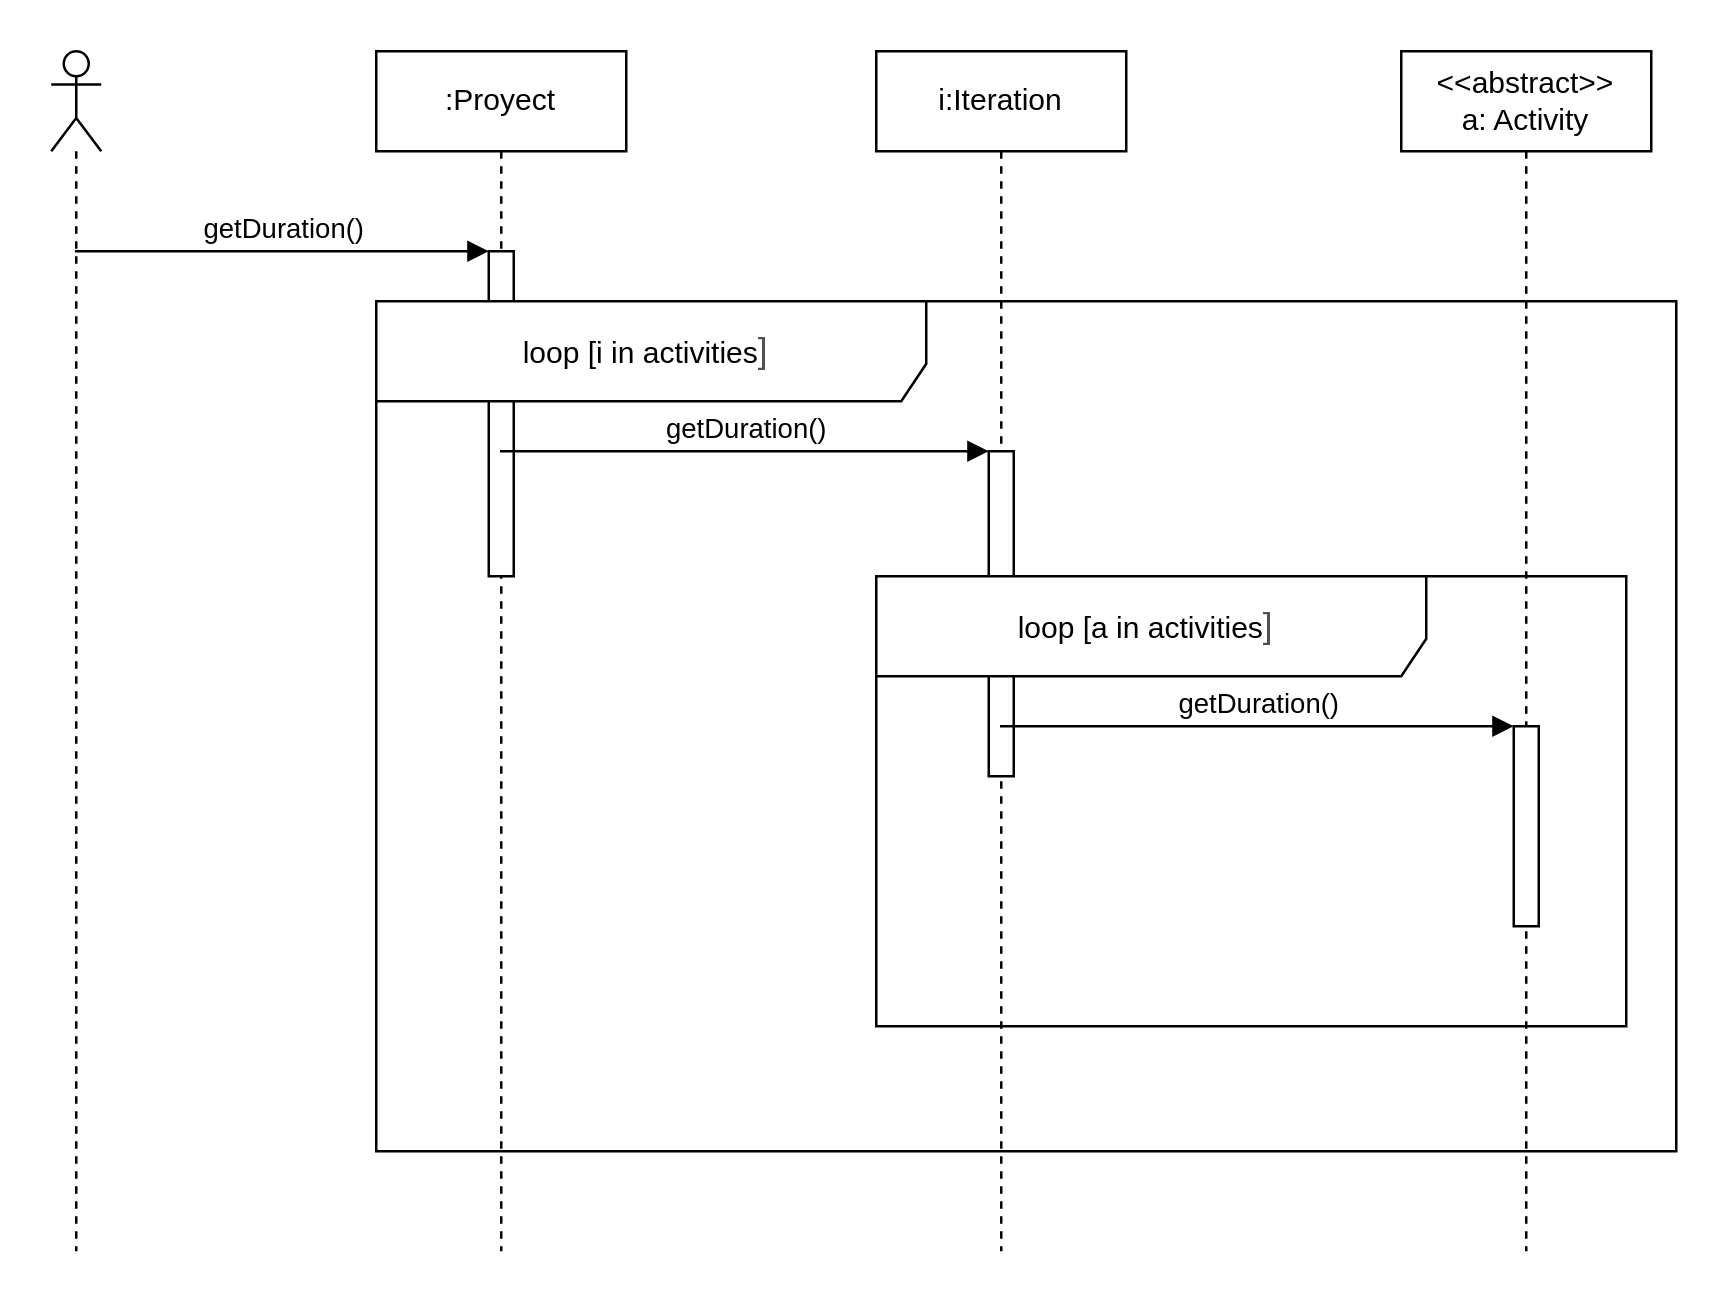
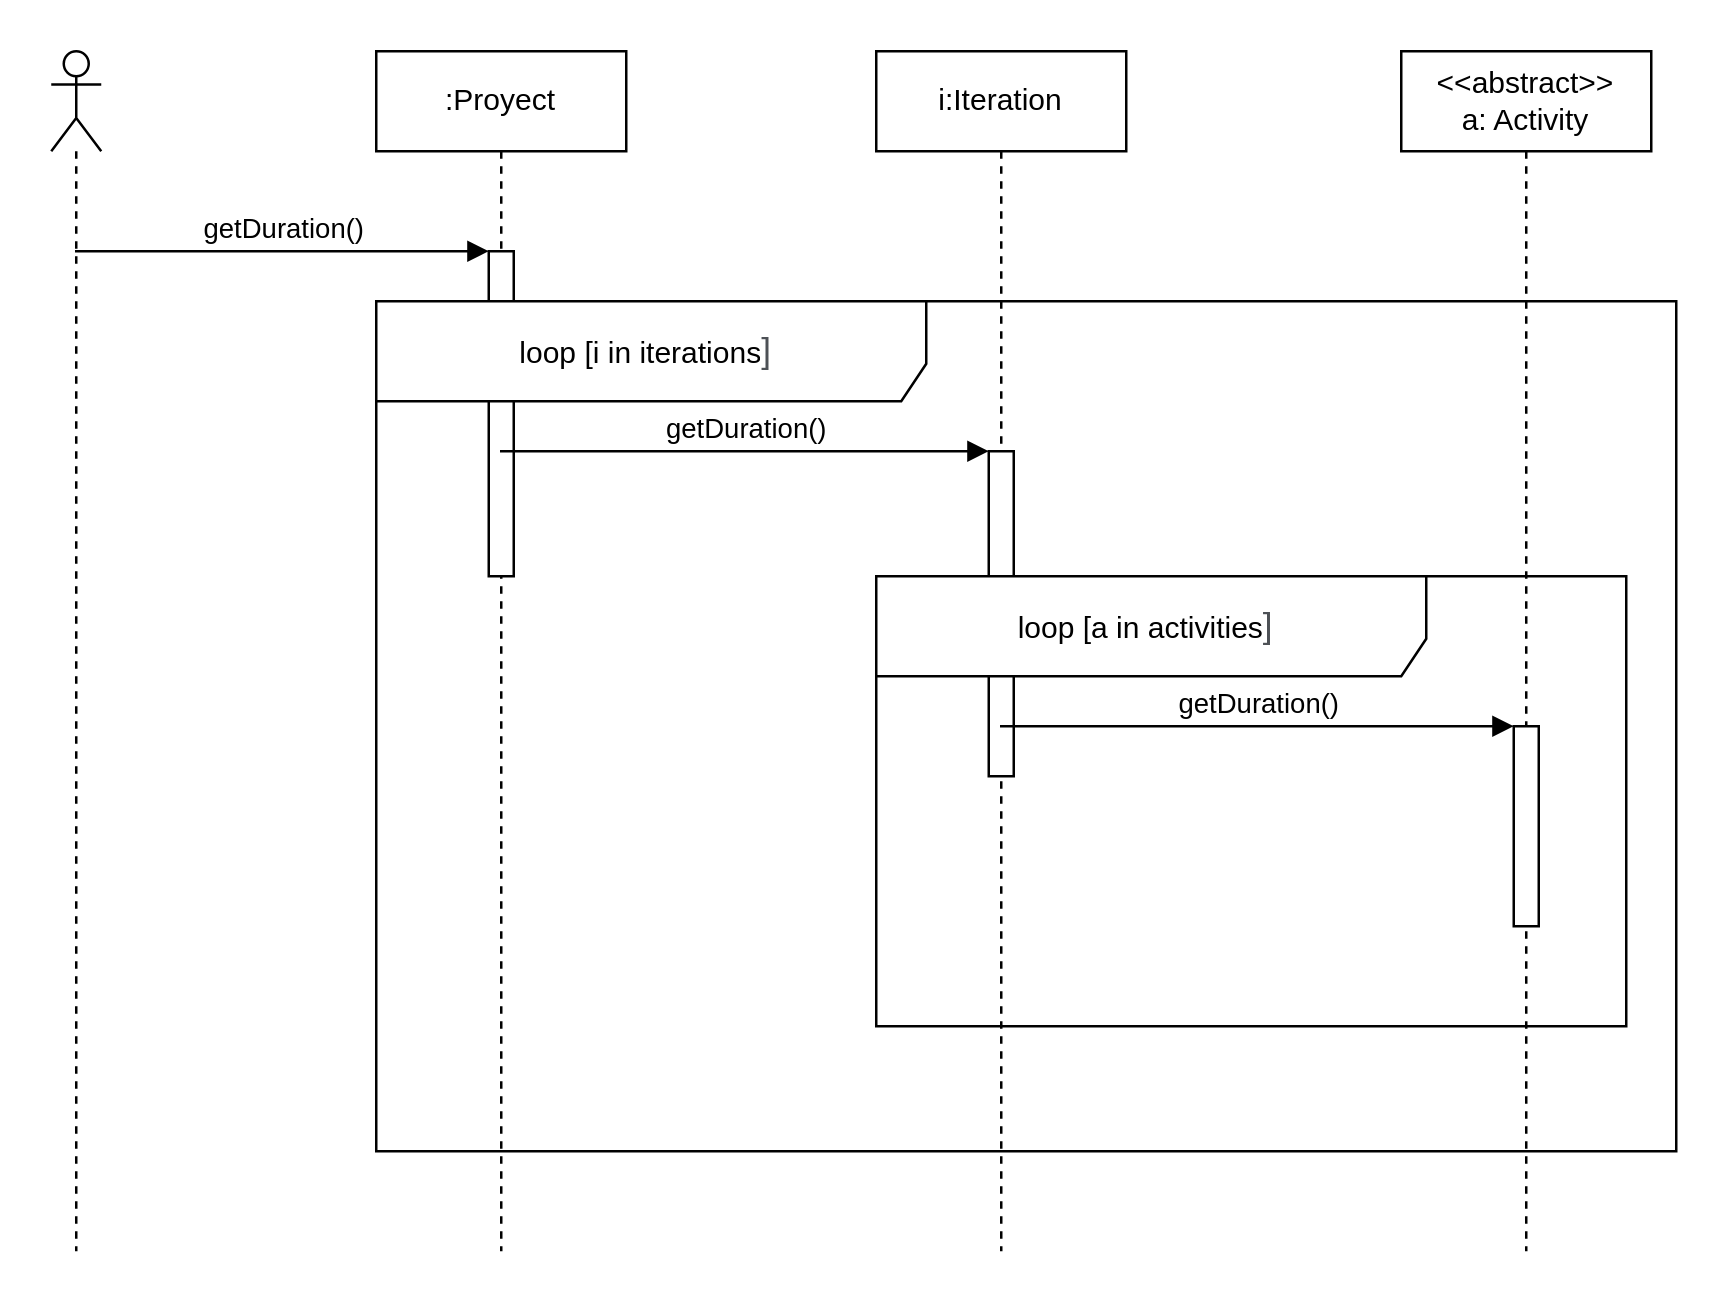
(651, 351) -> (651, 351)
